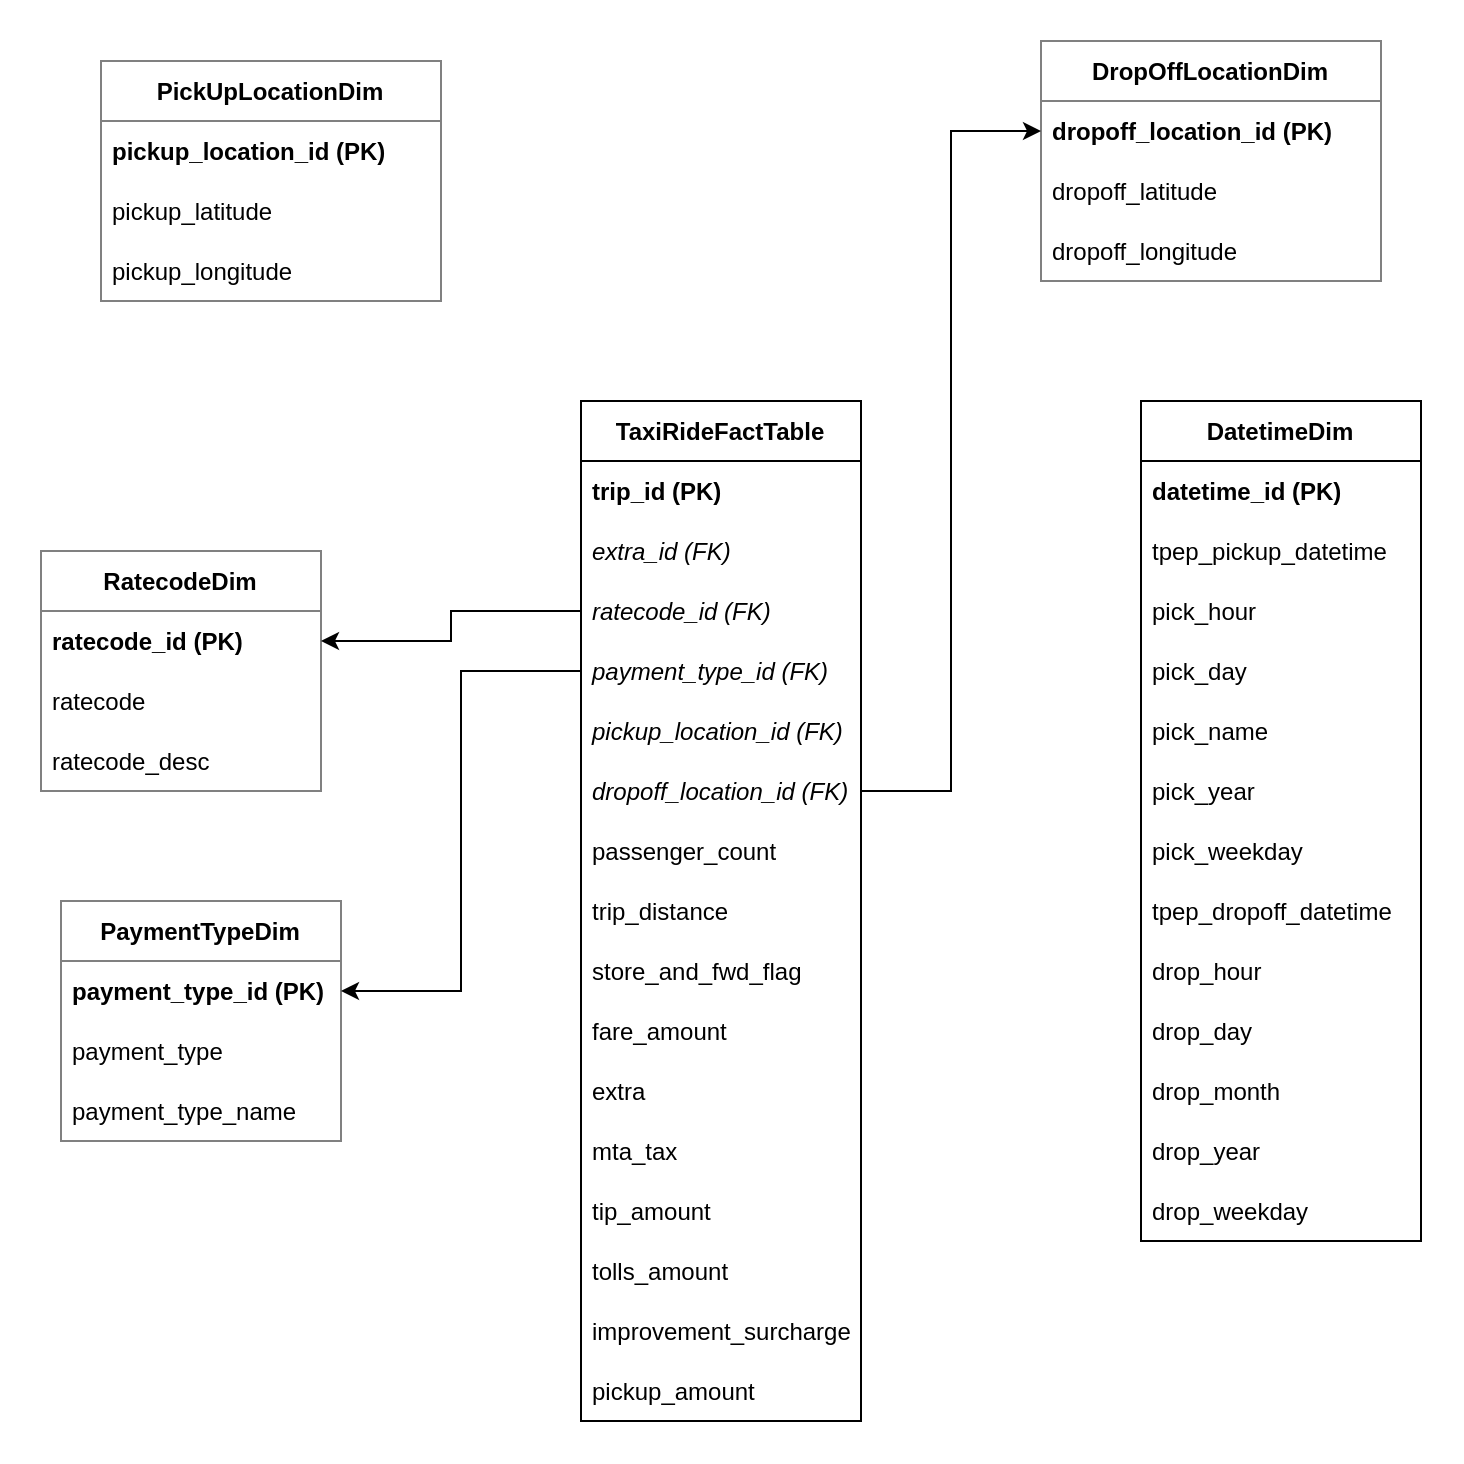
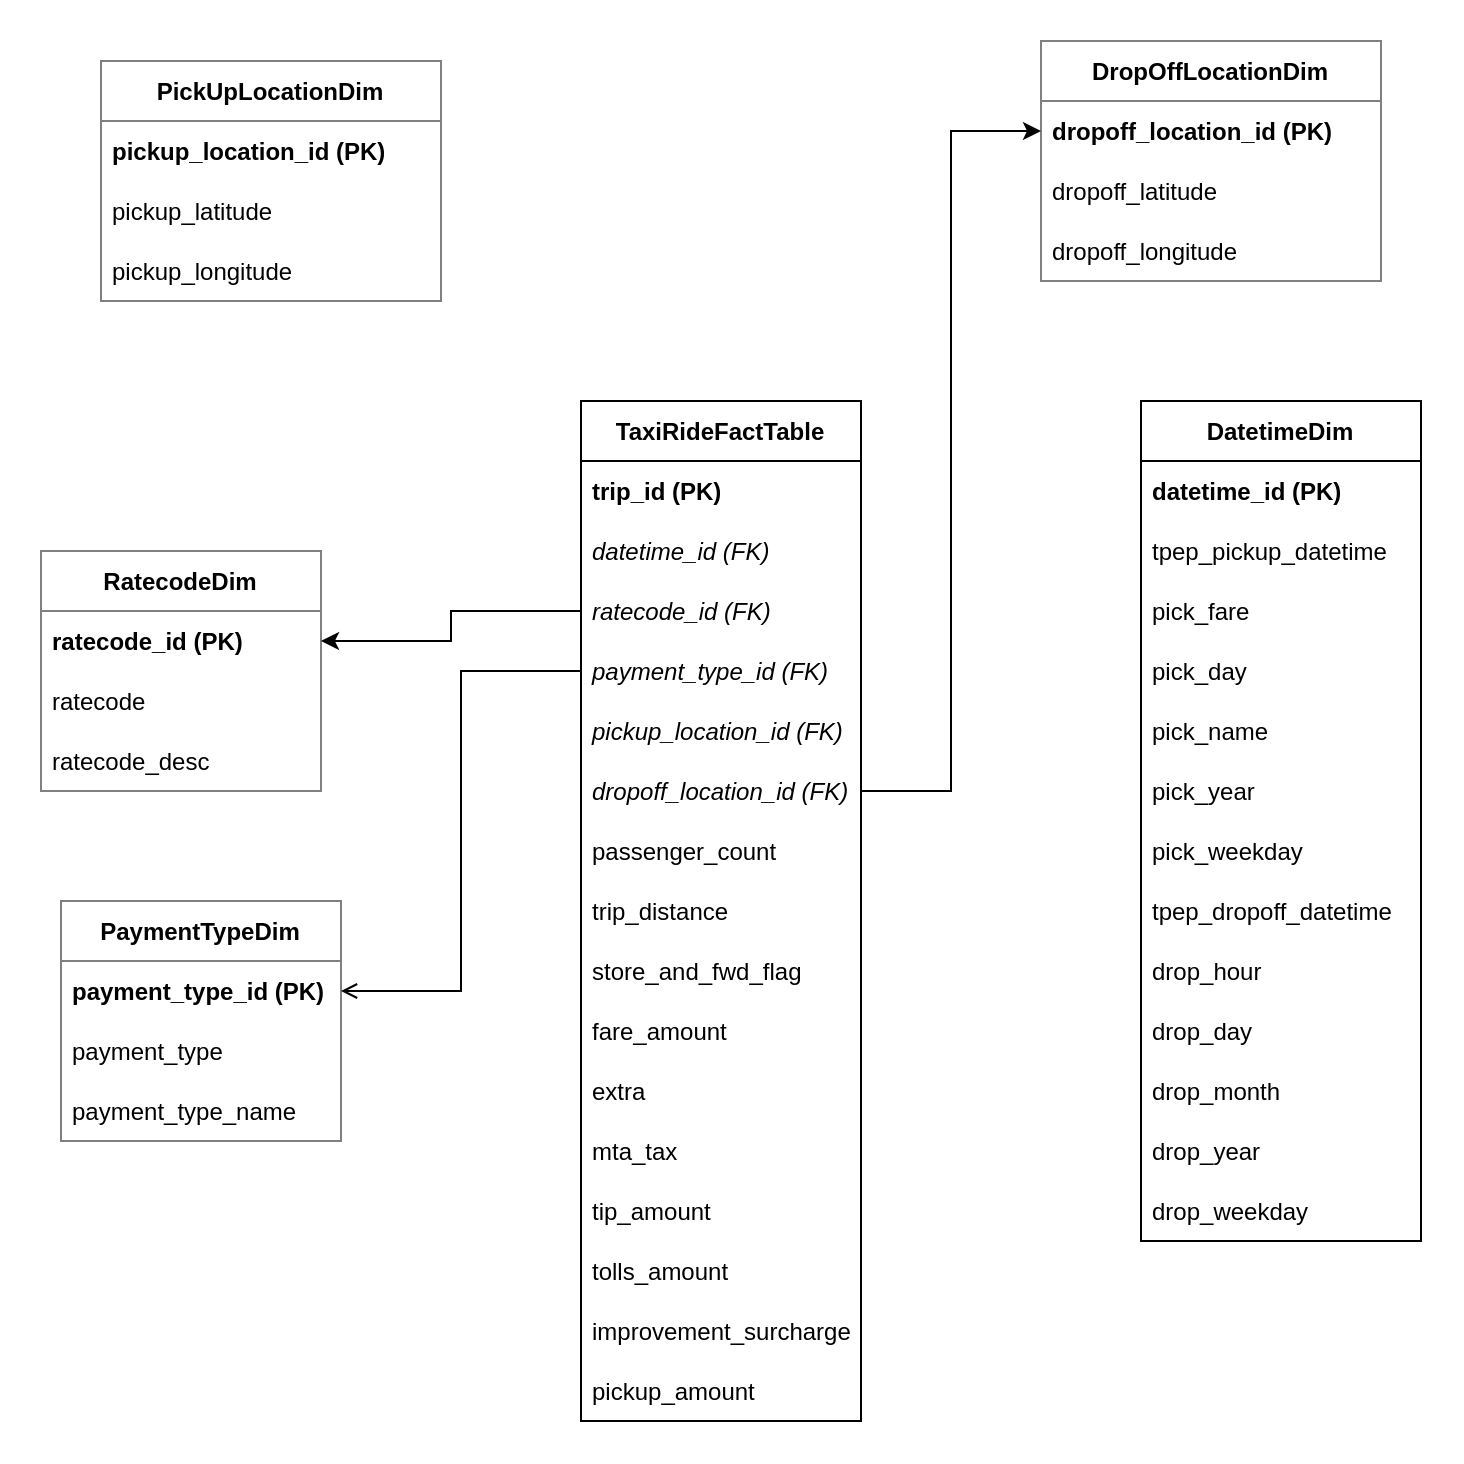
(673, 552) -> (690, 552)
(1209, 612) -> (1209, 612)
(356, 991) -> (353, 991)
